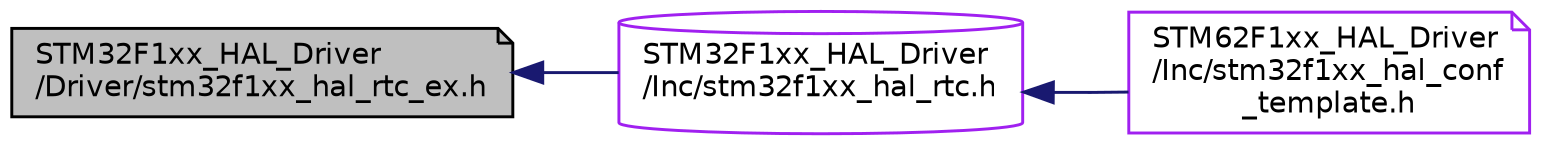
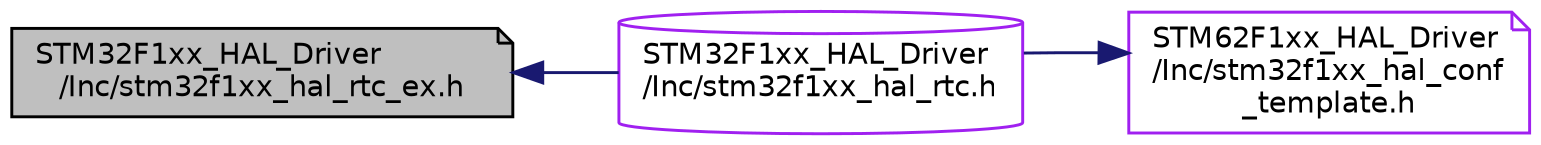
(262, 73) -> (262, 73)
(1091, 92) -> (1061, 53)
